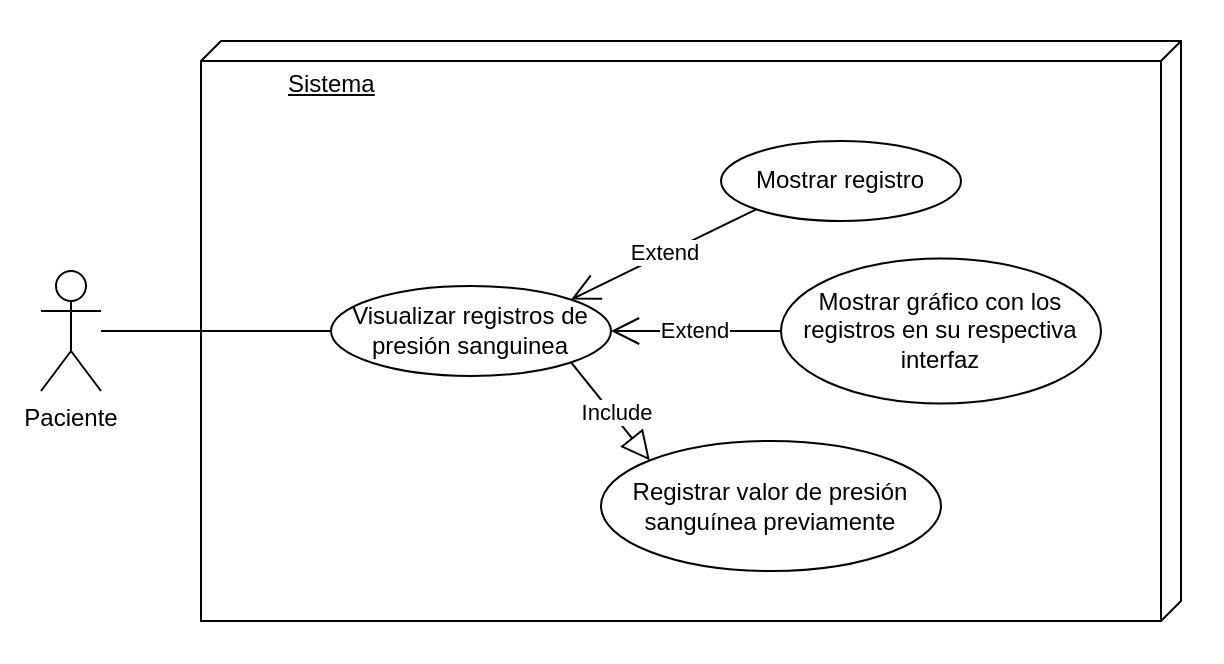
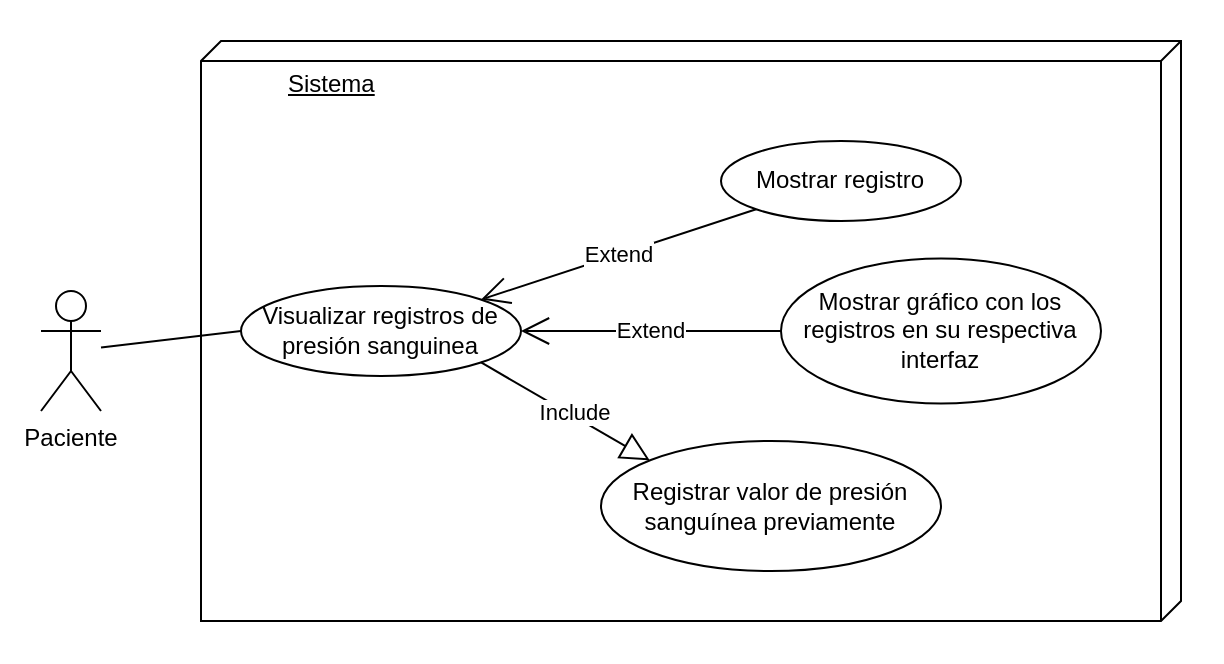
(71, 331) -> (71, 351)
(471, 331) -> (381, 331)
